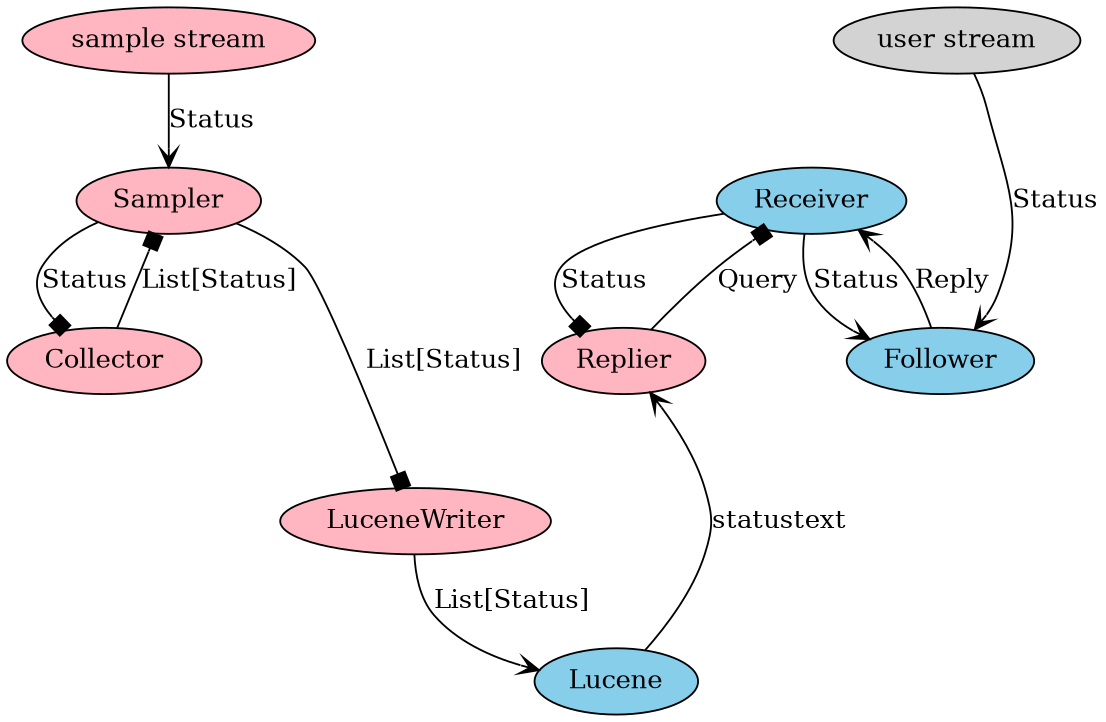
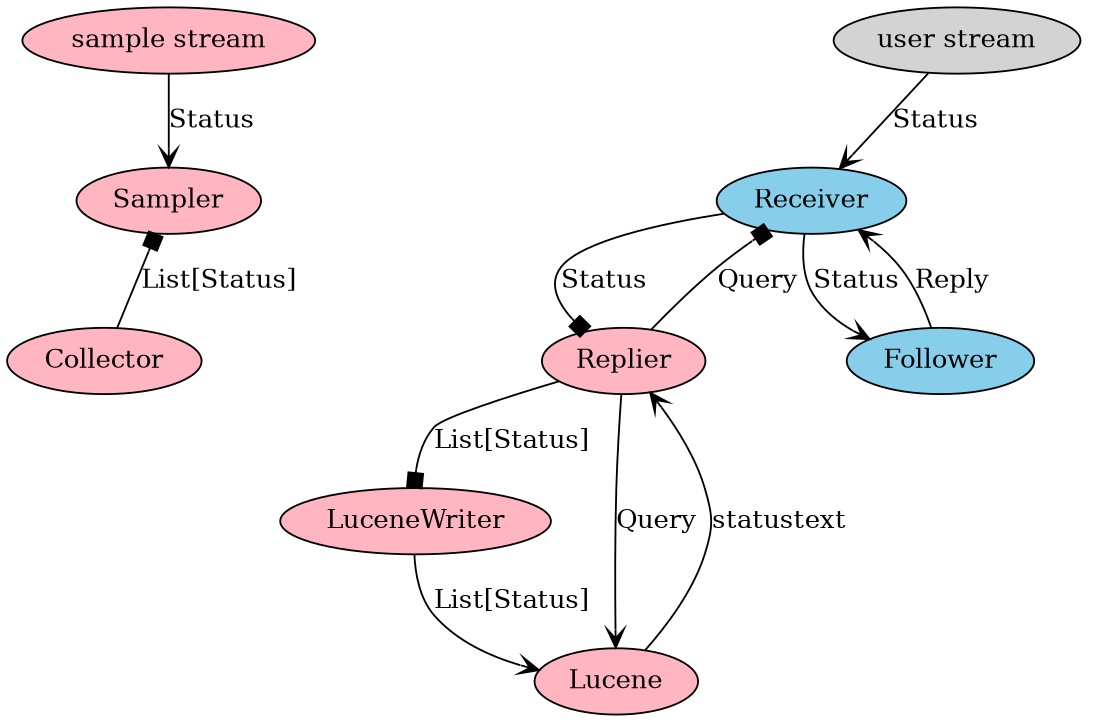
(1009, 194) -> (890, 114)
(47, 260) -> none
(338, 330) -> (473, 409)
none -> (616, 512)
(616, 681) -> (616, 681)
